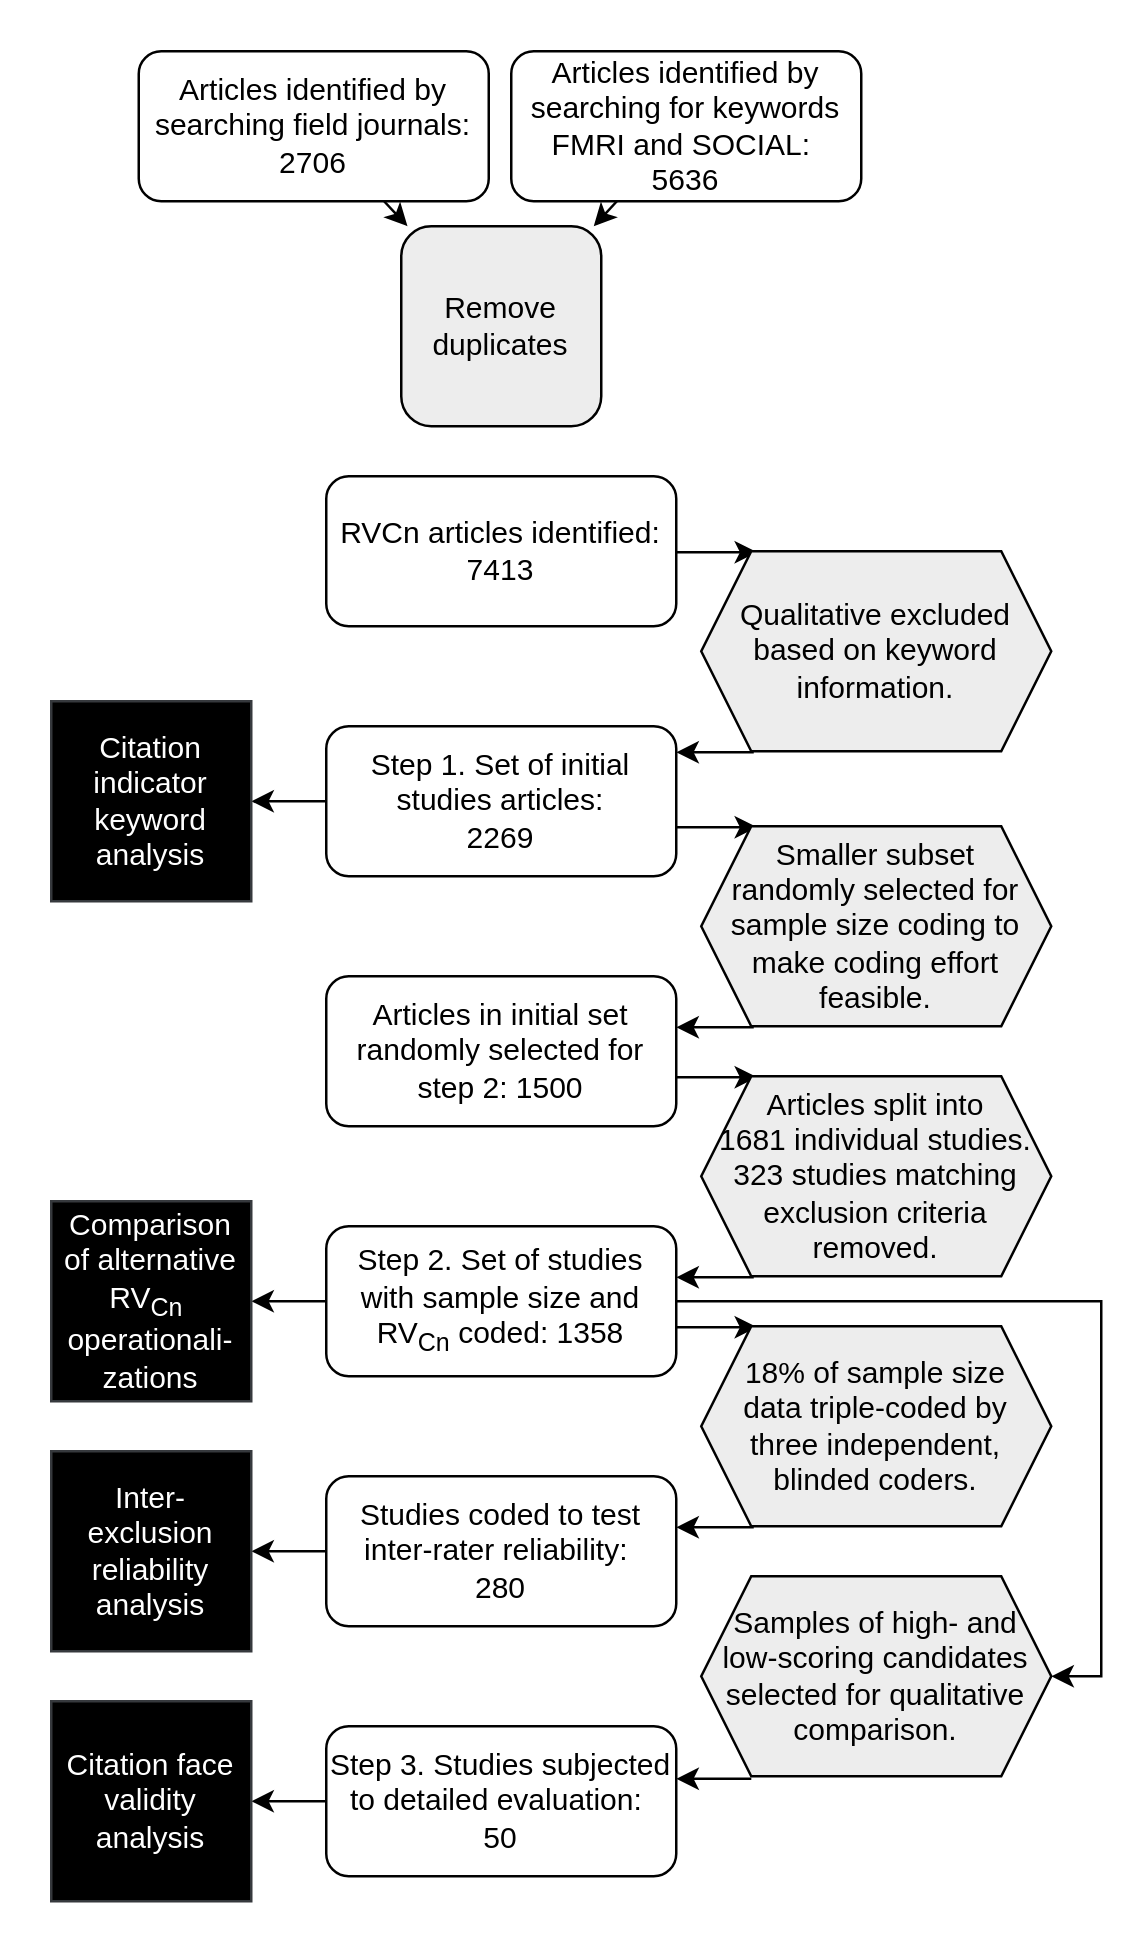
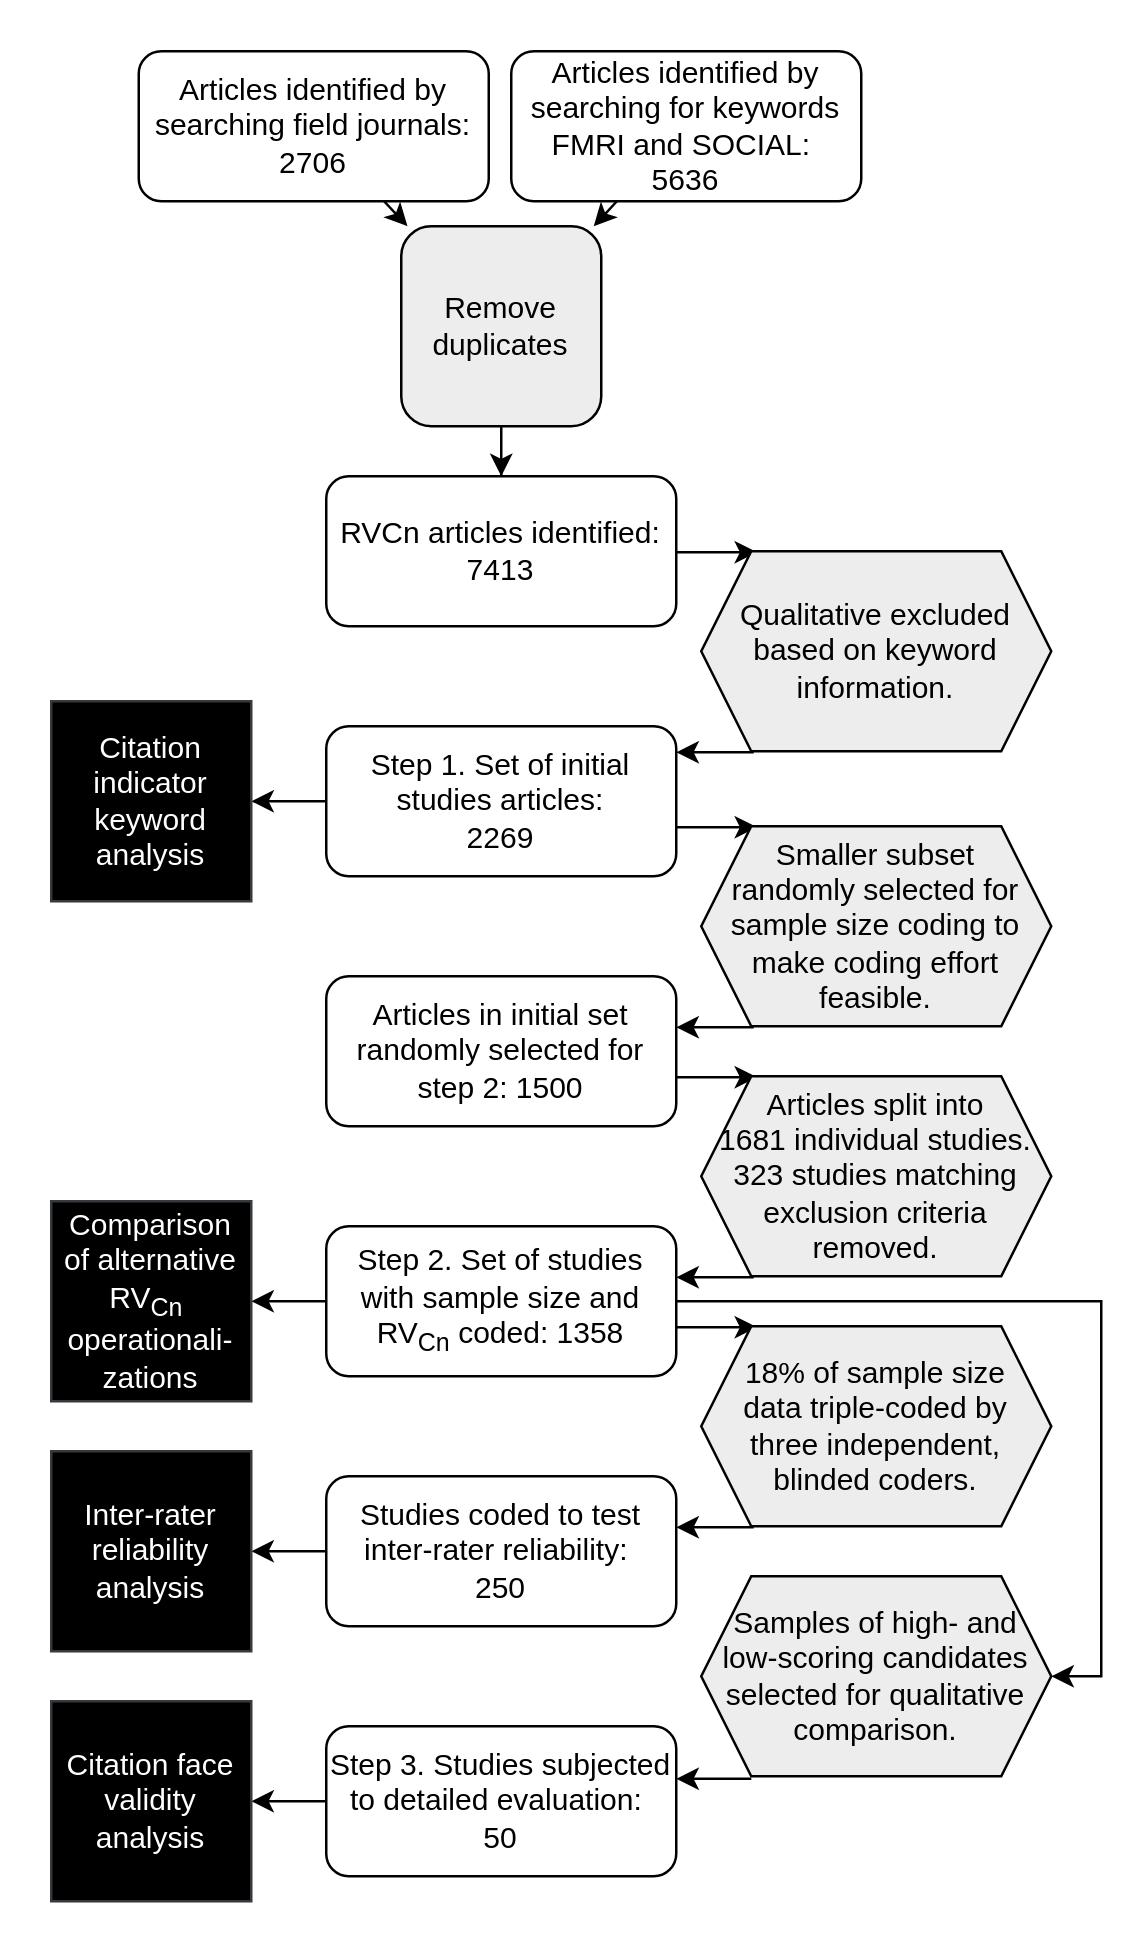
none -> (501, 459)
(151, 1551) -> (151, 1551)
(501, 1551) -> (501, 1551)
